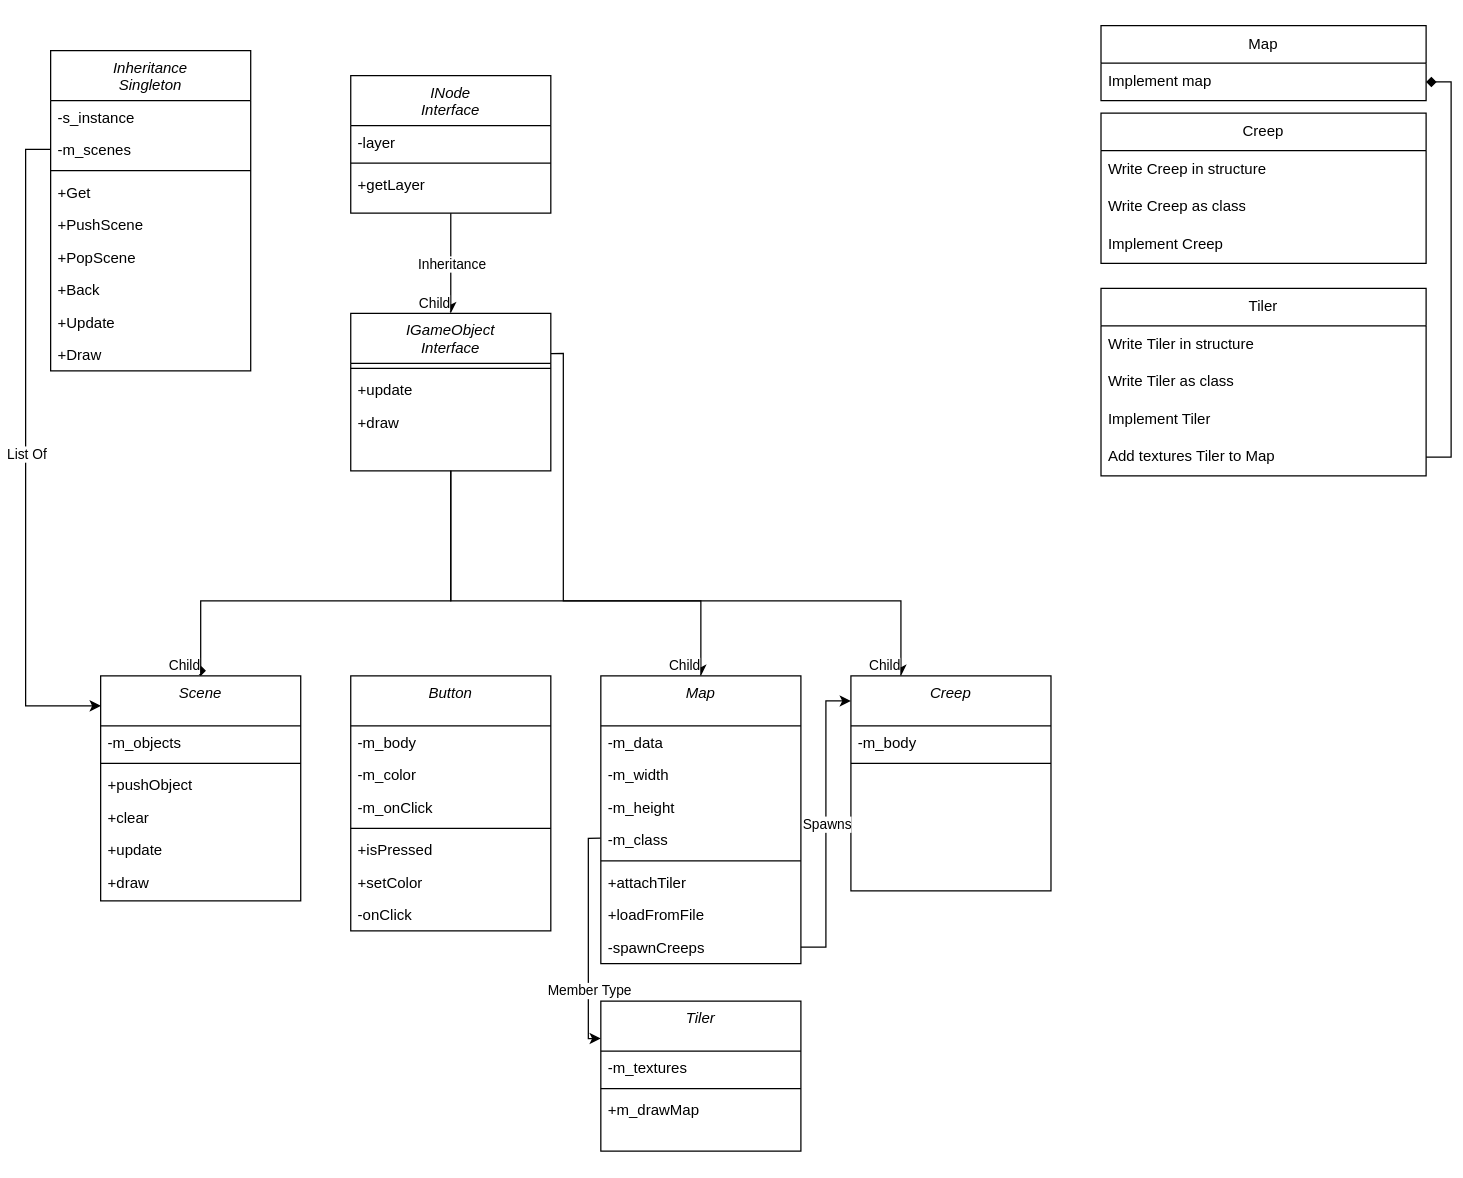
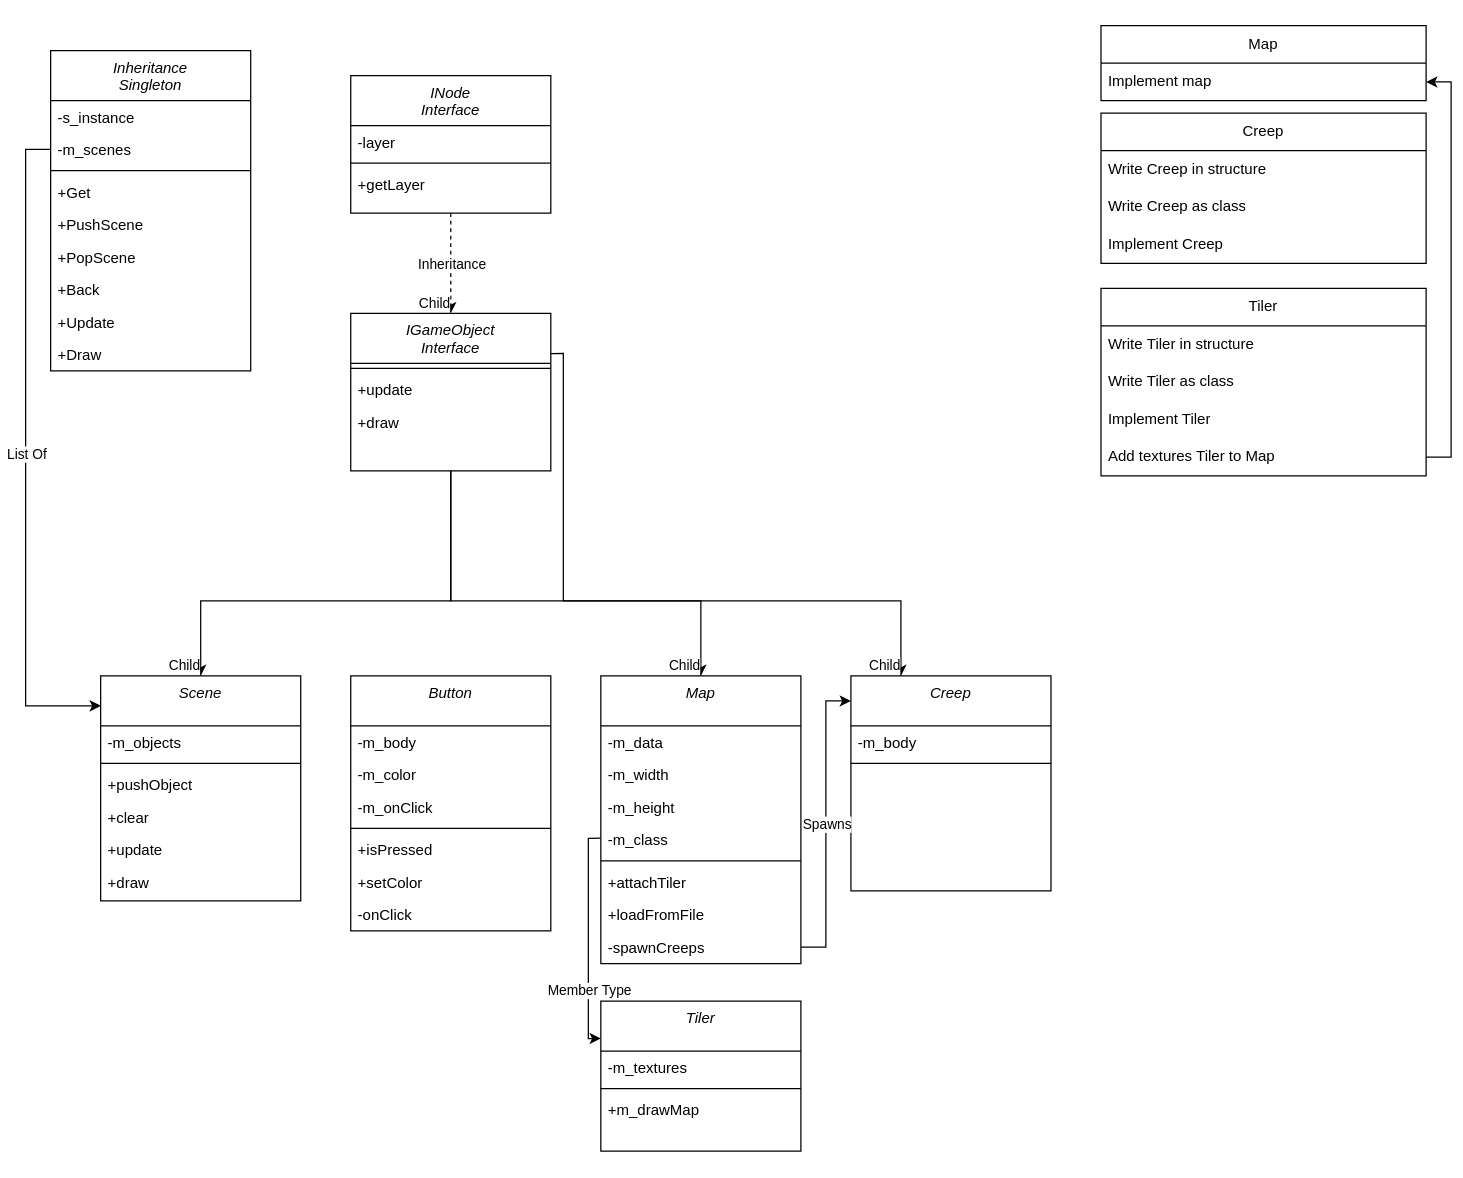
(1436, 82) -> (1436, 82)
(451, 236) -> (451, 236)
(201, 665) -> (201, 666)
